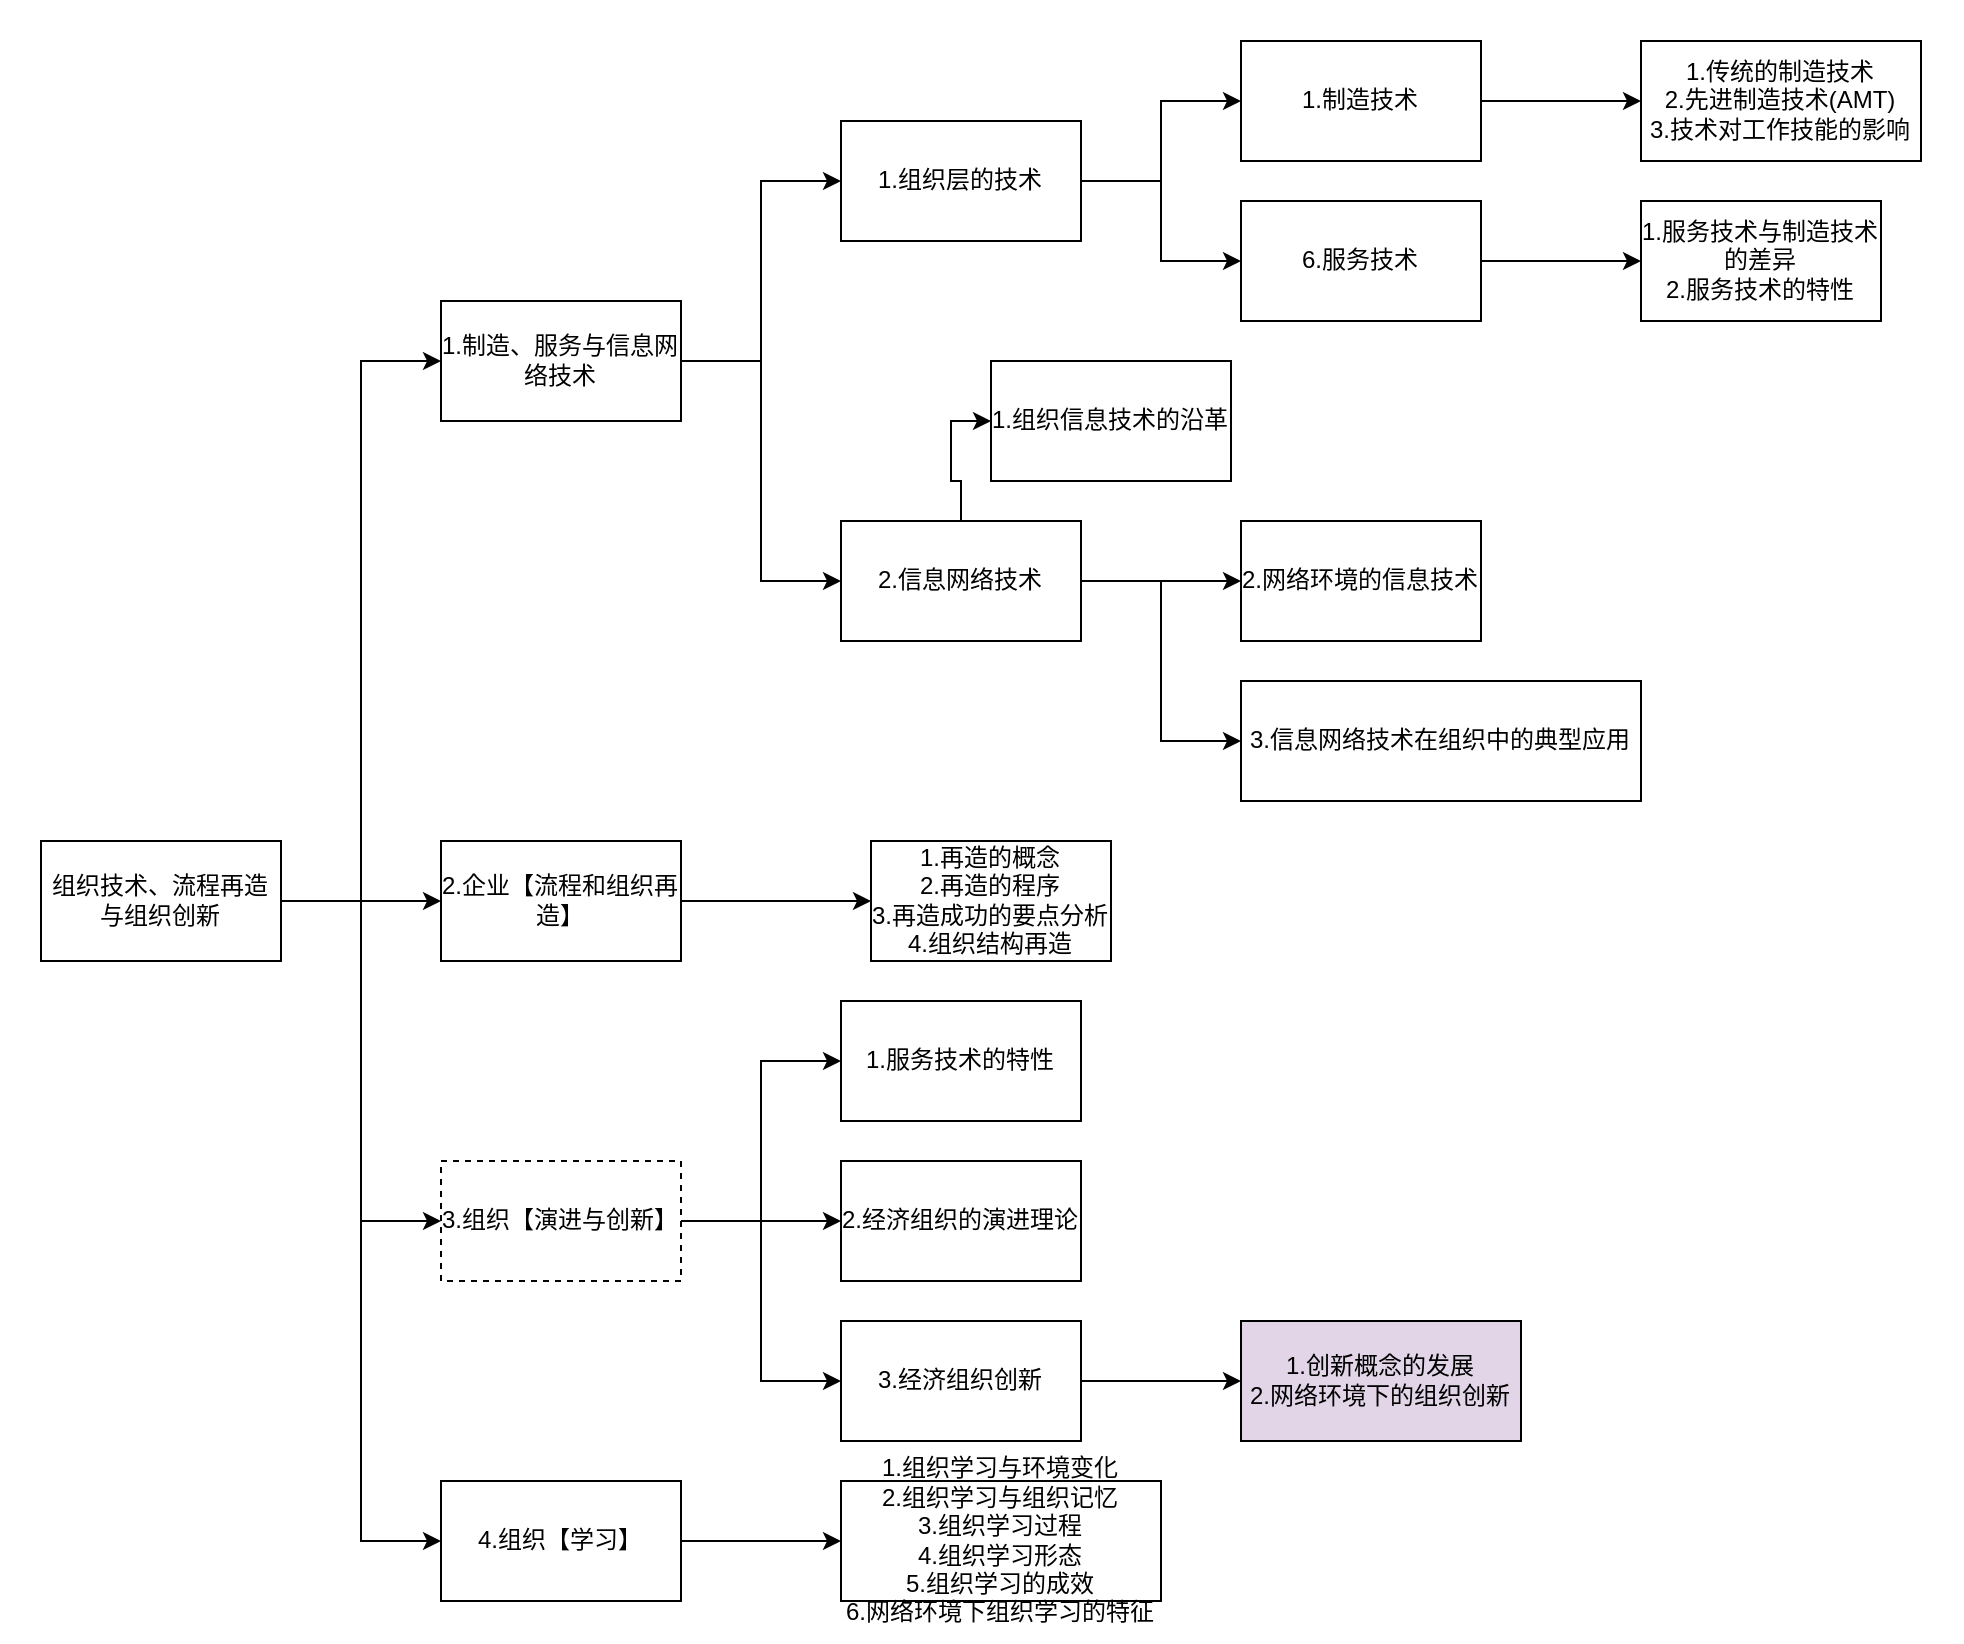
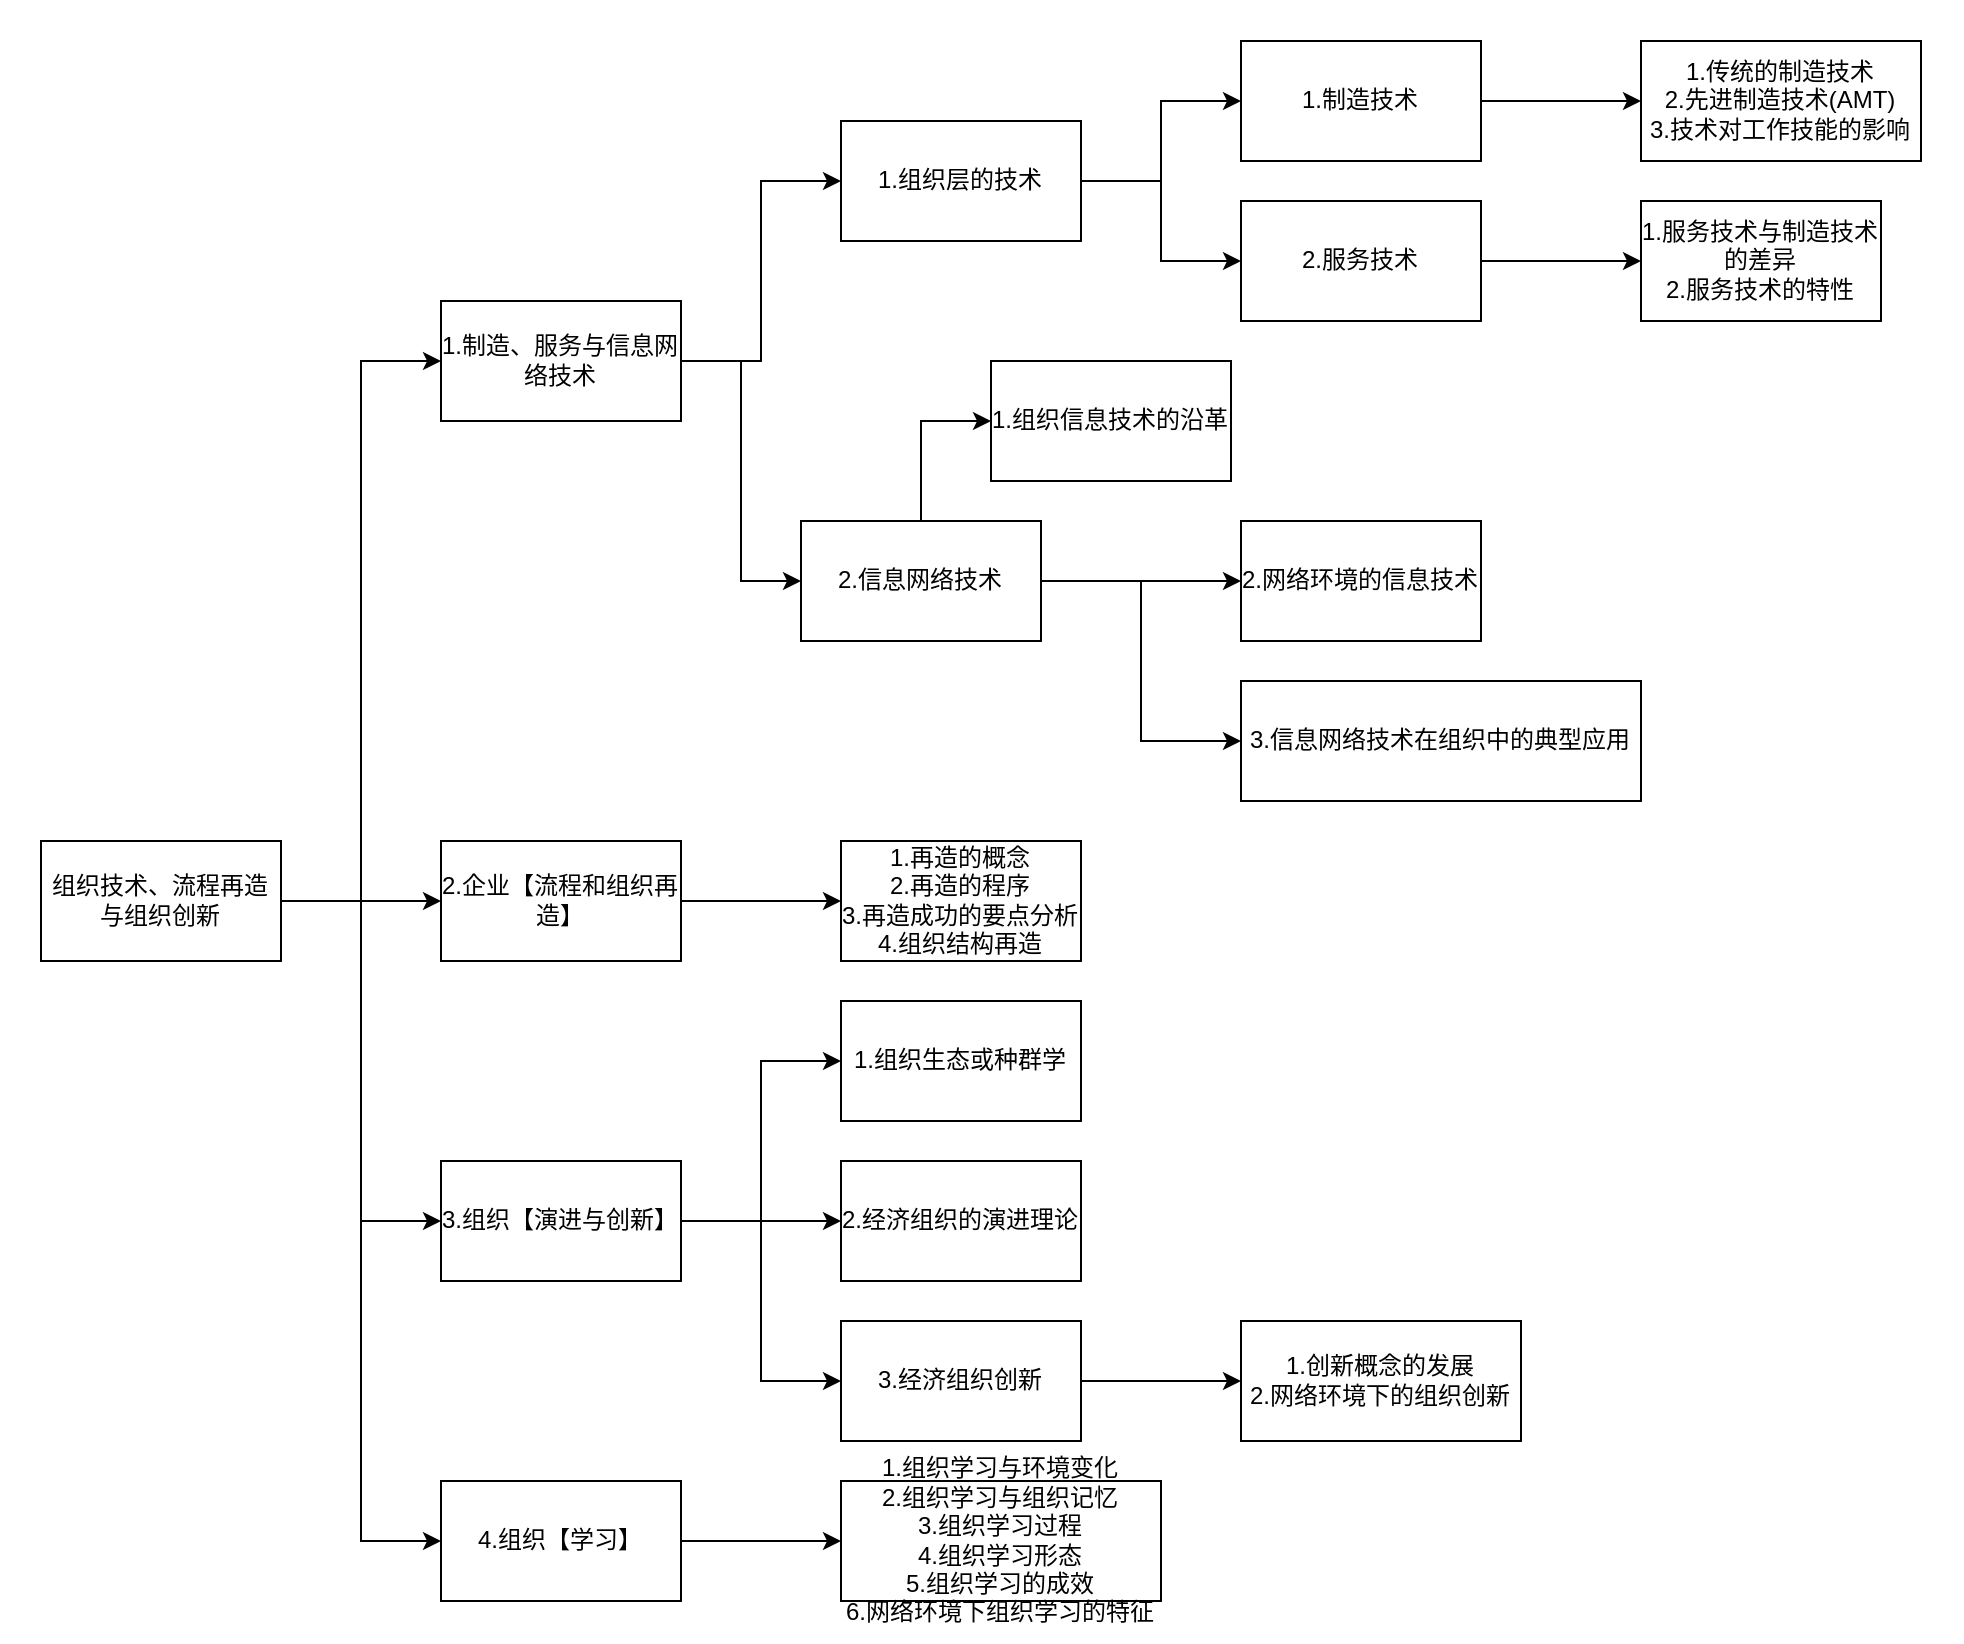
(1361, 261) -> (1361, 261)
(961, 581) -> (921, 581)
(991, 901) -> (961, 901)
(961, 1061) -> (961, 1061)
(561, 1221) -> (561, 1221)
(1381, 1381) -> (1381, 1381)
